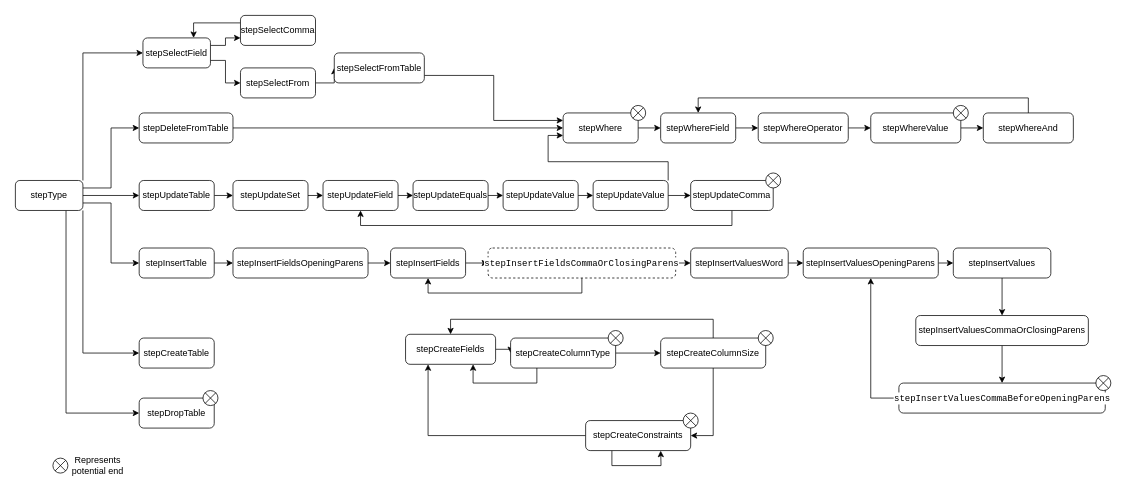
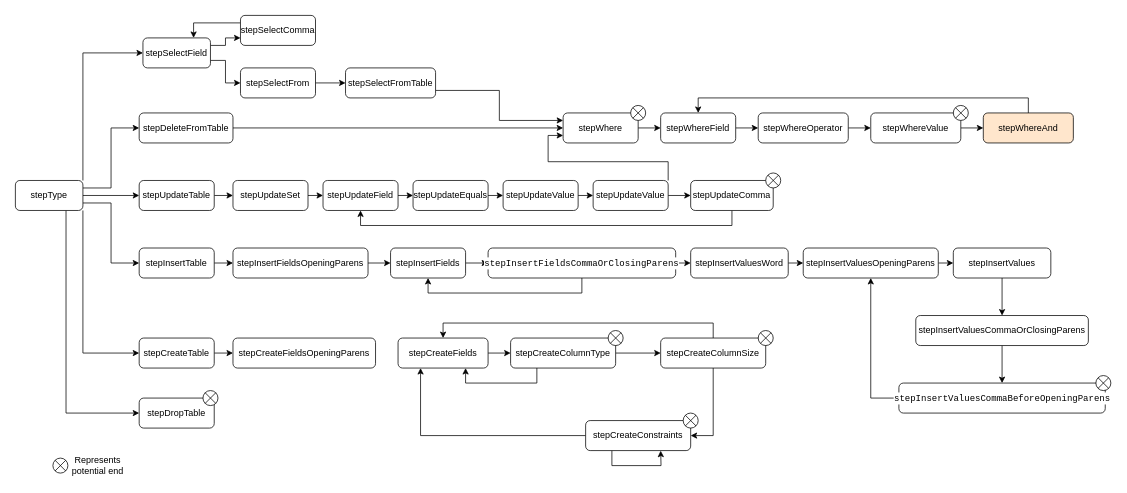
(379, 68) -> (390, 83)
(1028, 128) -> (1028, 128)
(582, 263) -> (582, 263)
(450, 349) -> (443, 353)
none -> (226, 353)
none -> (304, 353)
